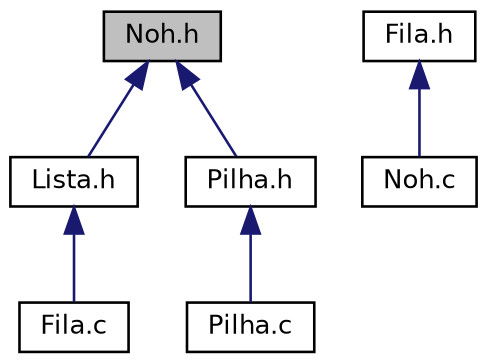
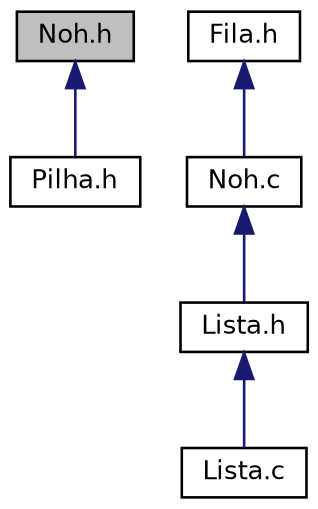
(111, 120) -> (244, 268)
(74, 327) -> (244, 473)
(251, 327) -> none
